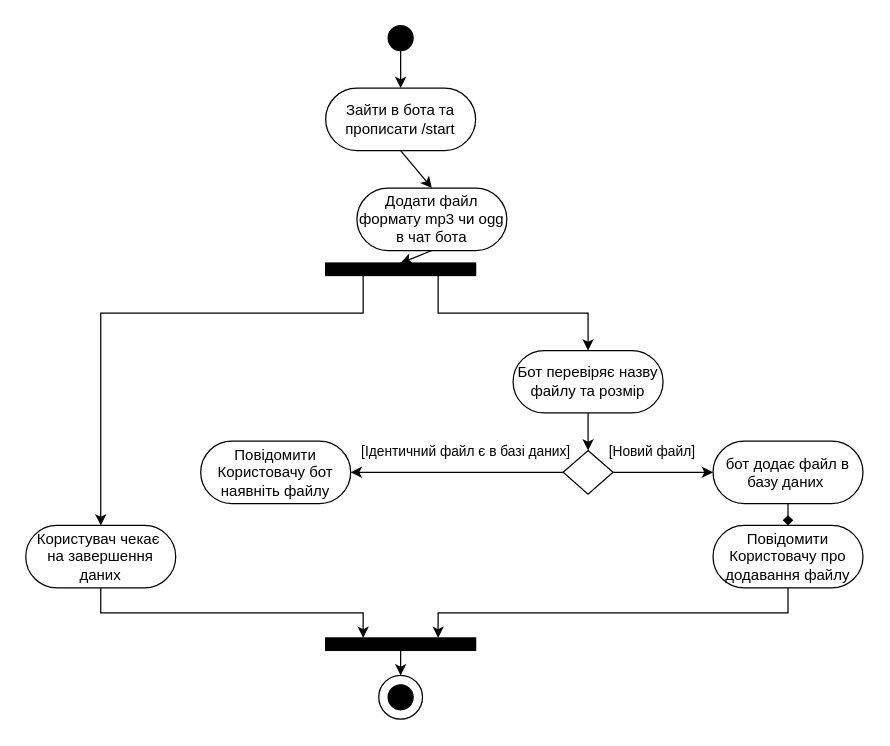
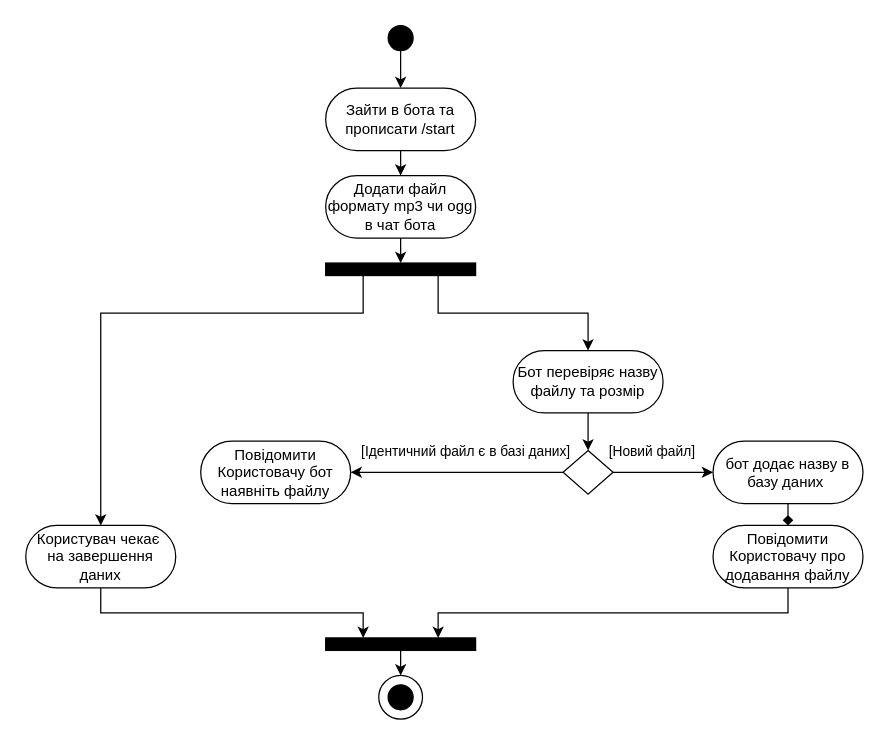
(432, 219) -> (401, 207)
(788, 473) -> (788, 473)
